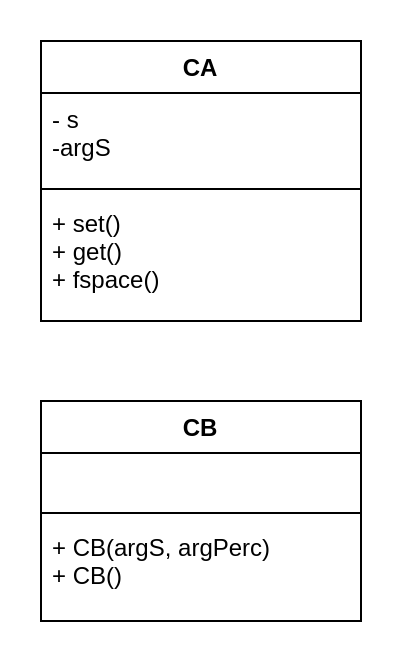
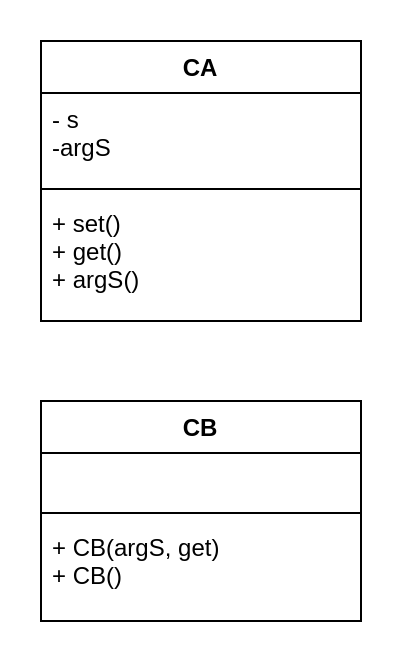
(96, 224) -> (96, 224)
(170, 548) -> (143, 548)
